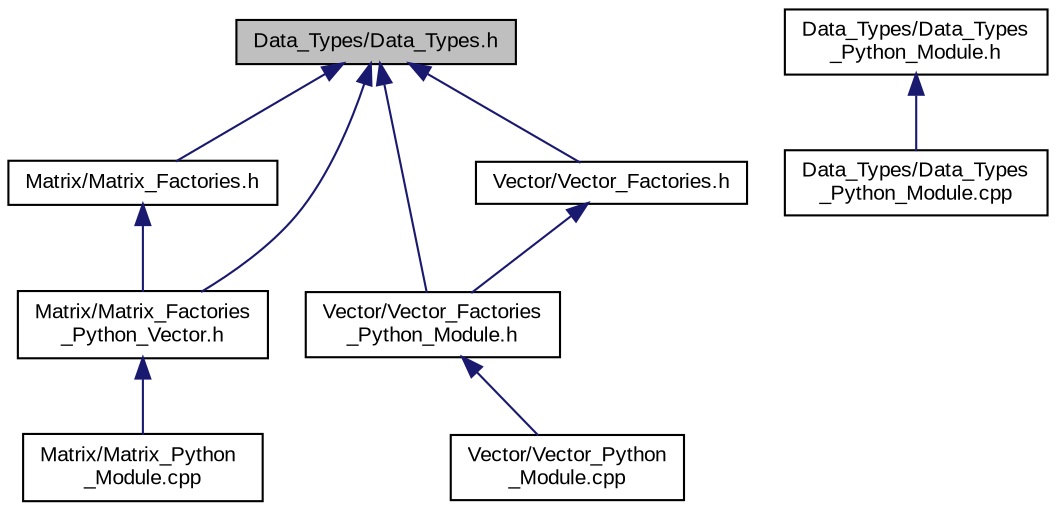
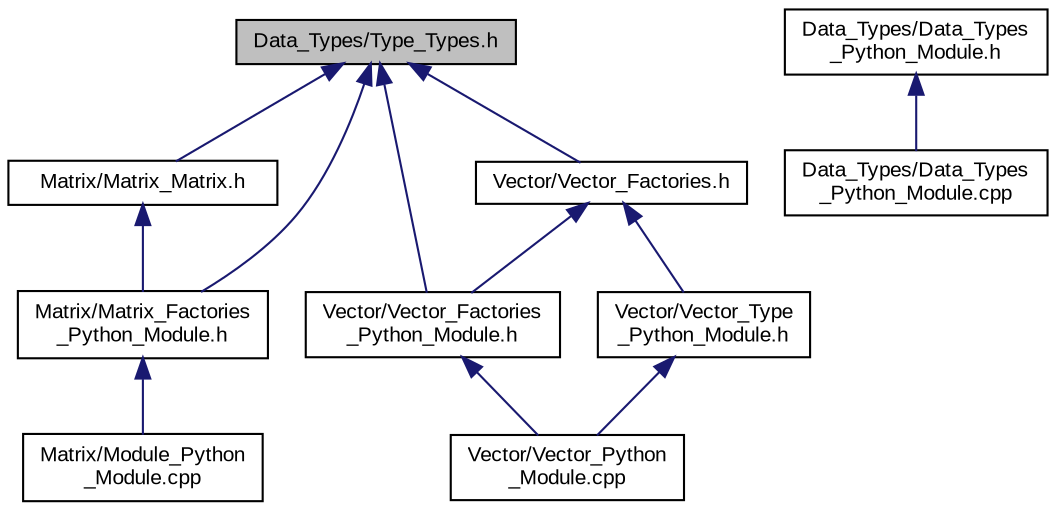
(376, 42) -> (376, 42)
(143, 183) -> (143, 183)
(143, 325) -> (143, 325)
none -> (704, 325)
(143, 468) -> (143, 468)
